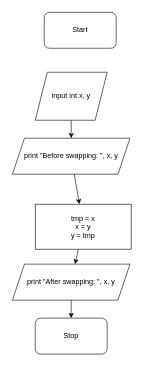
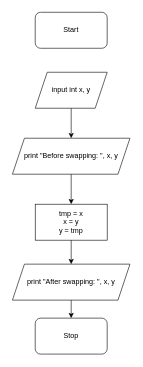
(80, 30) -> (71, 30)
(71, 96) -> (71, 90)
(83, 227) -> (71, 222)
